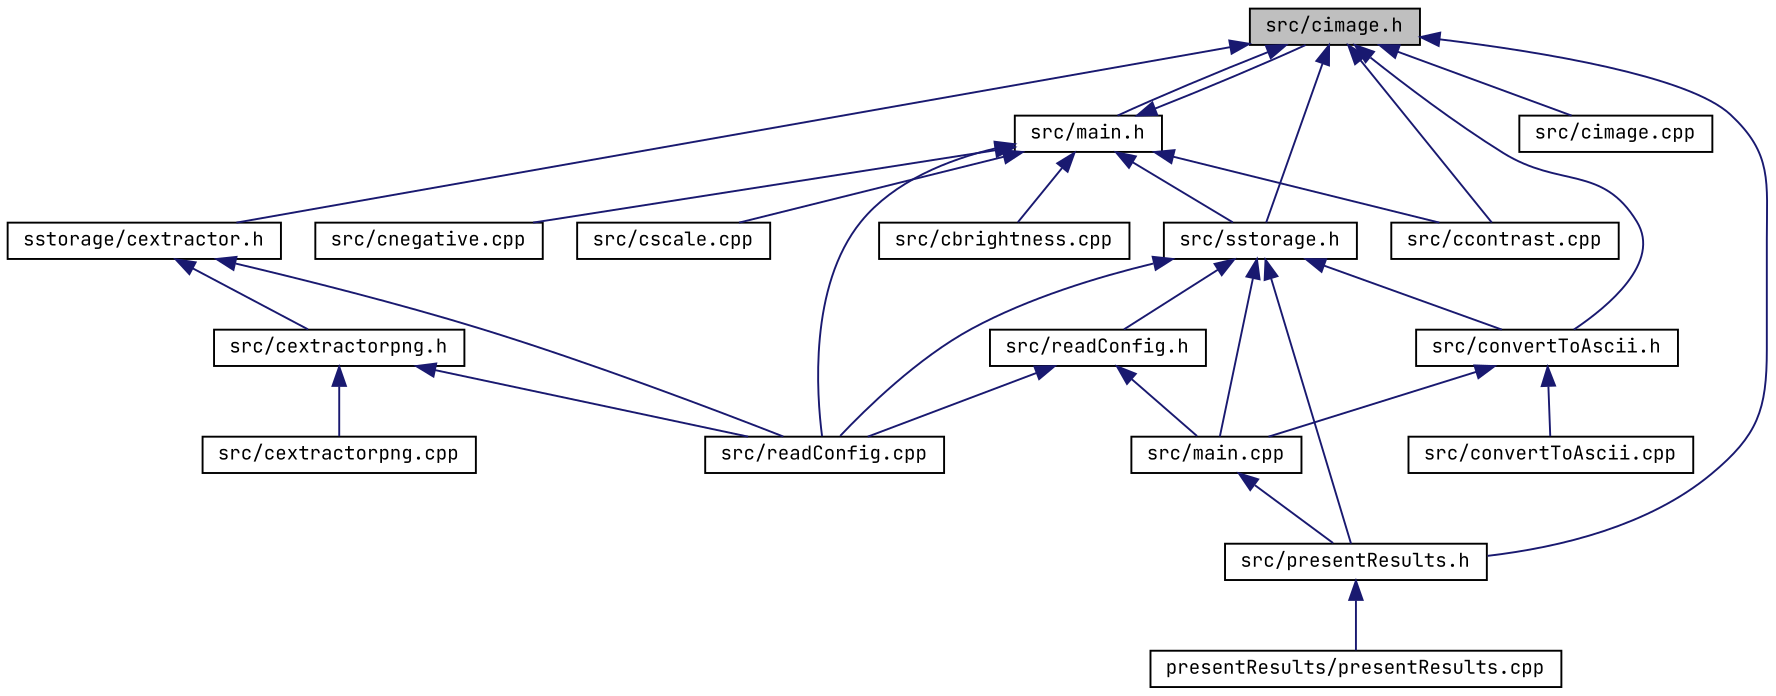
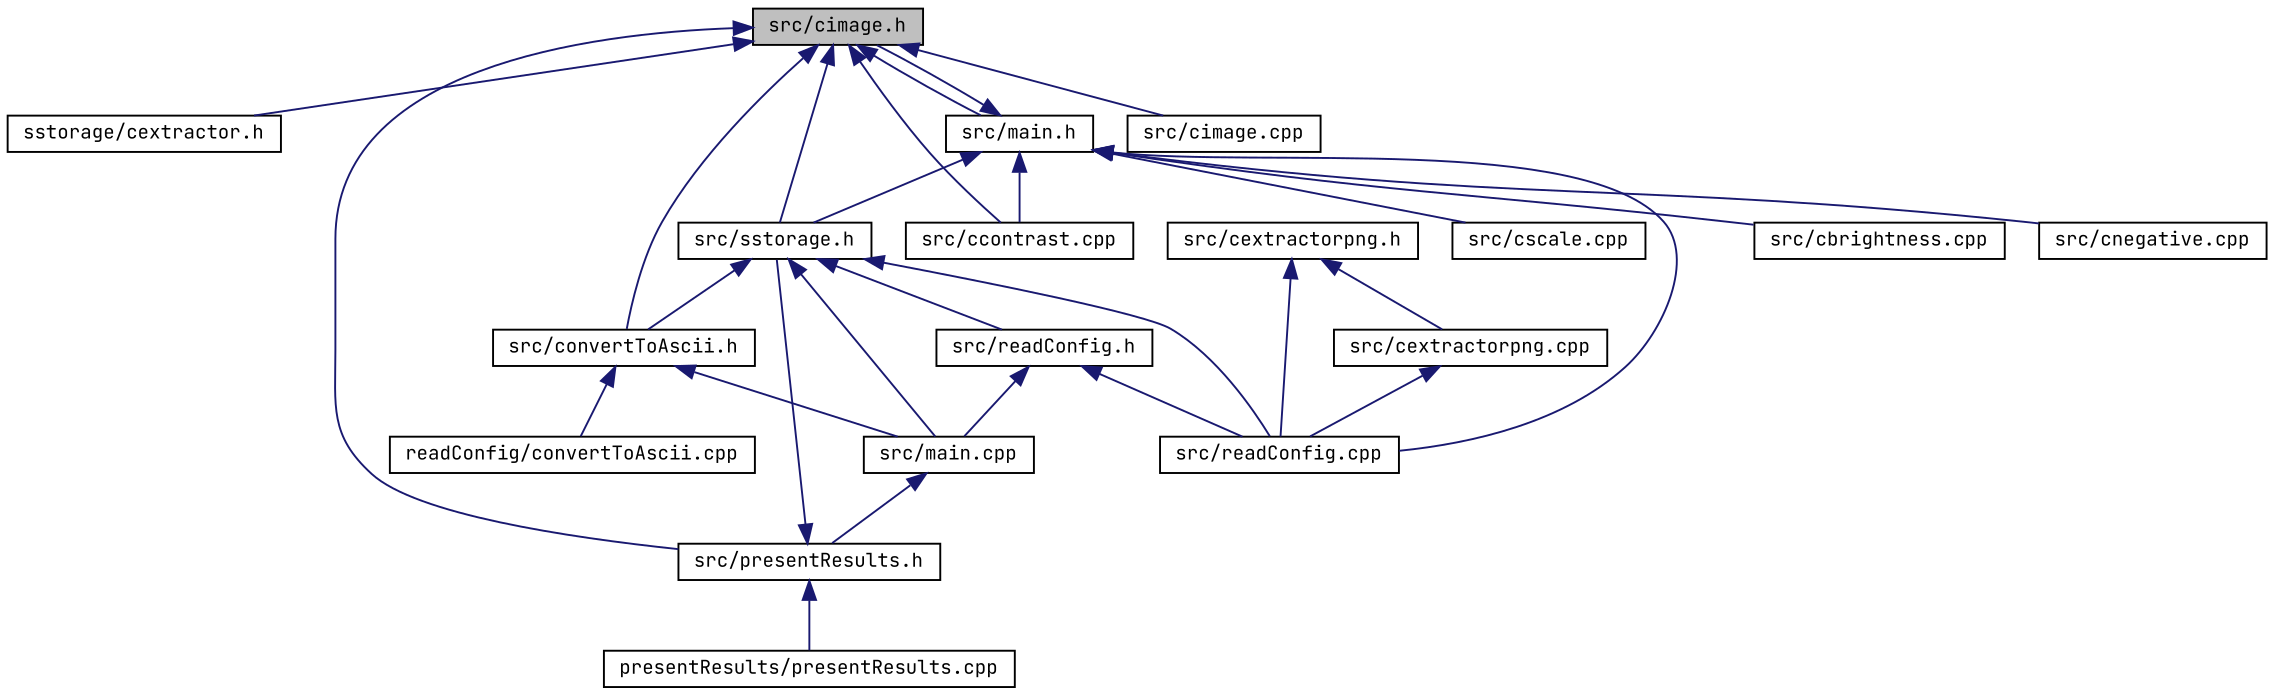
(250, 299) -> none
(513, 339) -> (1366, 406)
(1311, 411) -> (790, 385)
(1551, 455) -> (572, 455)
